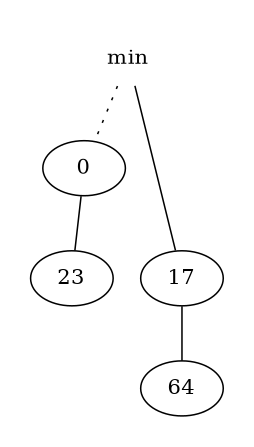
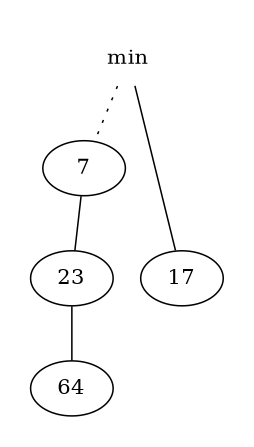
(84, 168) -> (84, 168)
(182, 334) -> (72, 334)
